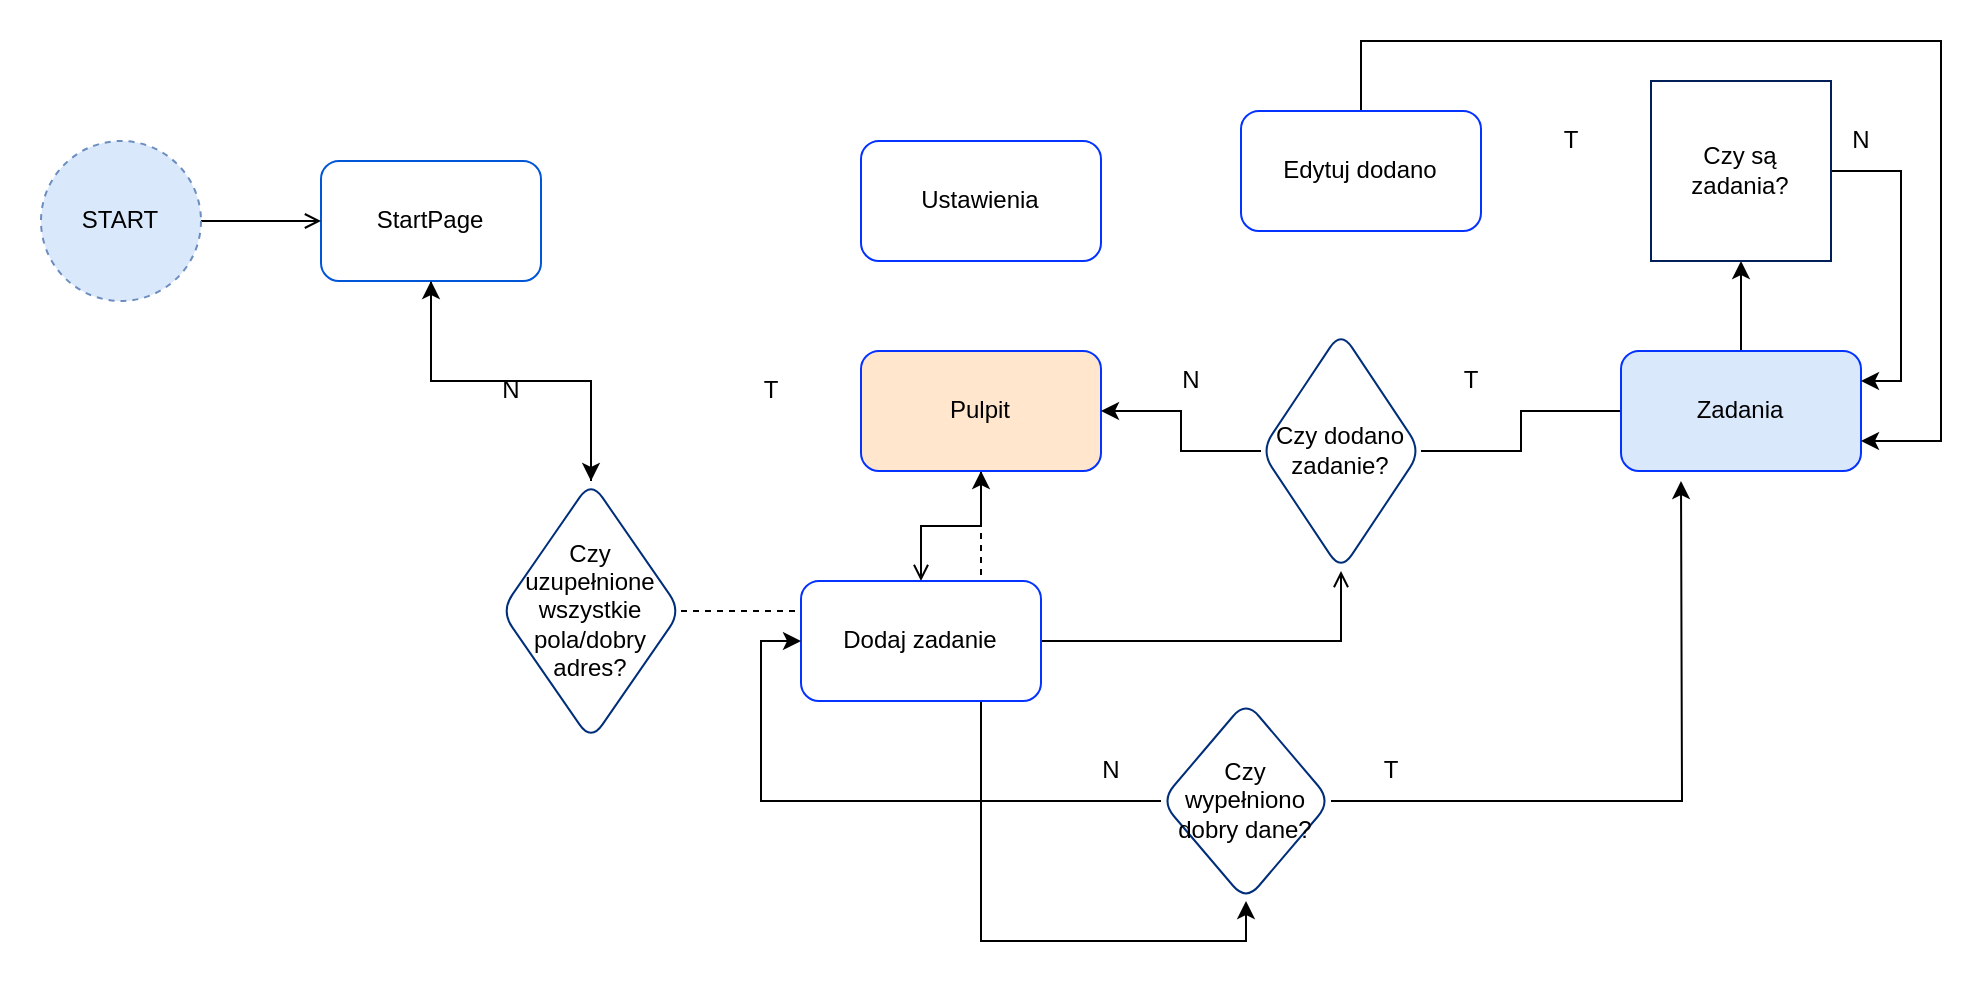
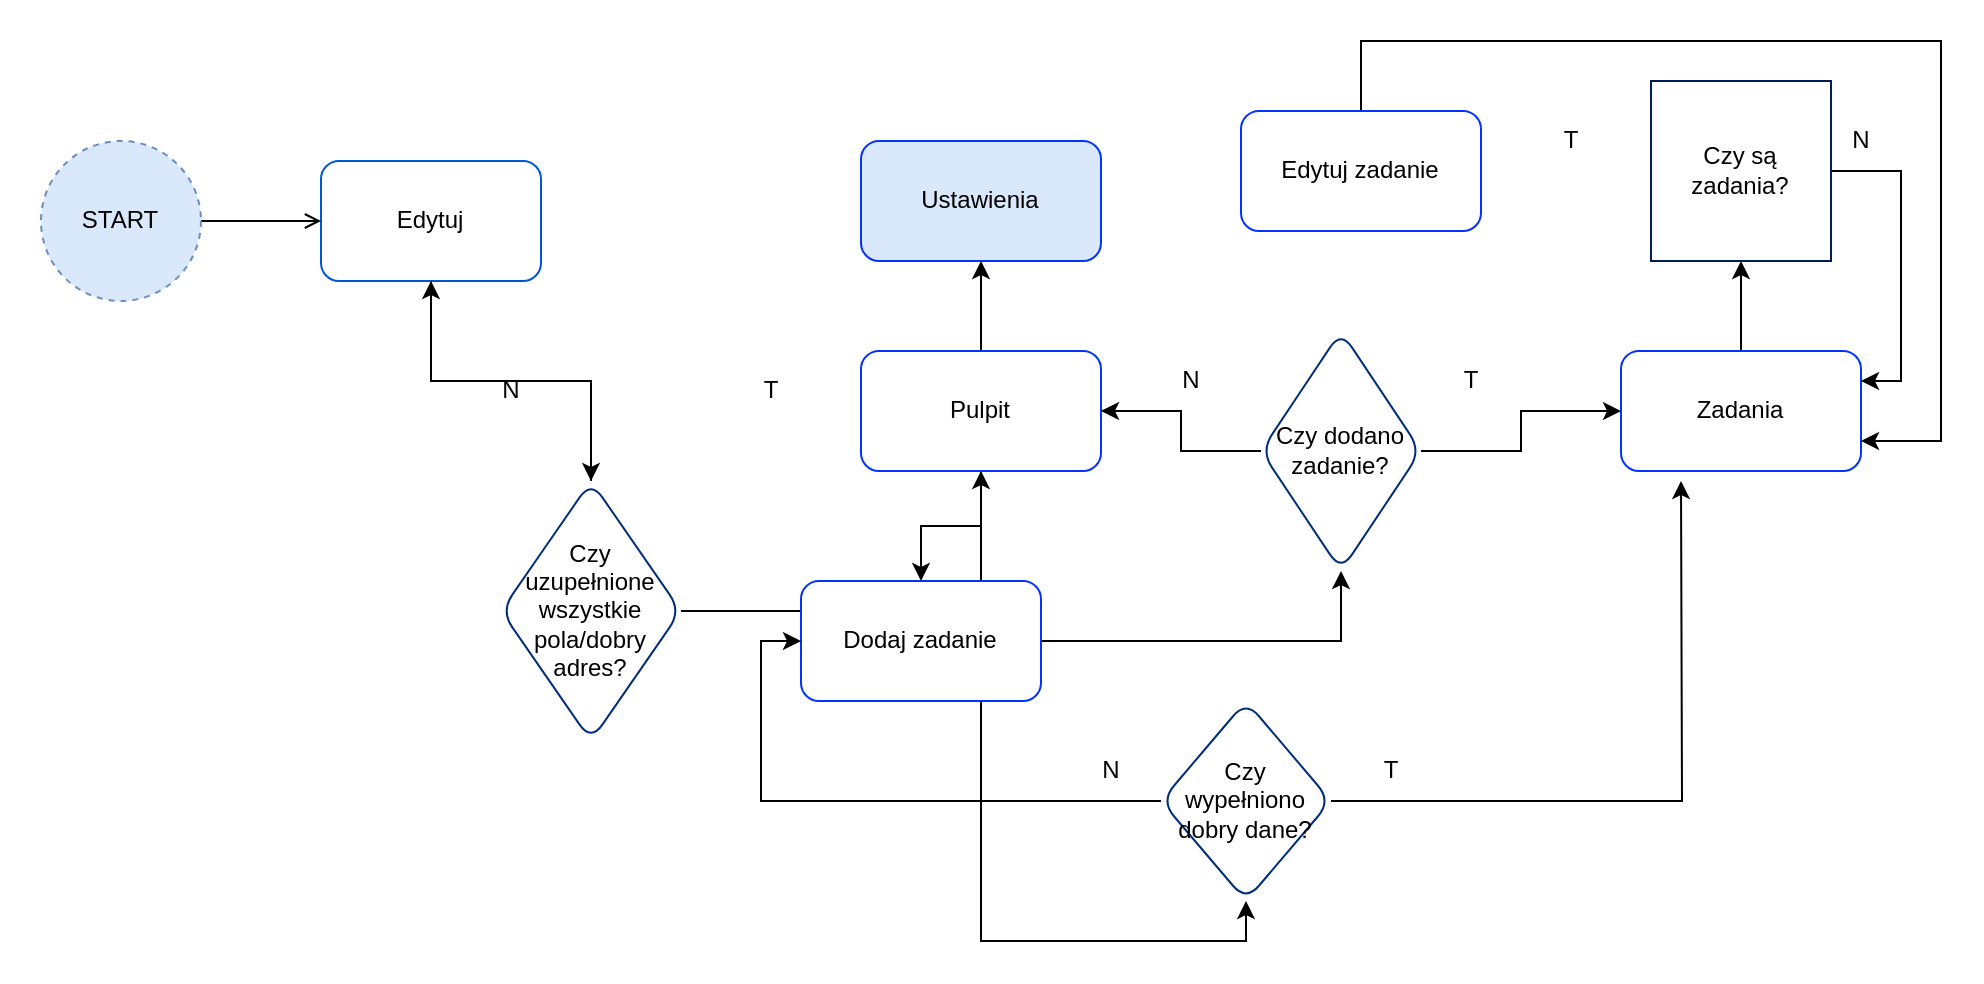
(1361, 171) -> (1361, 171)
(981, 201) -> (981, 201)
(431, 221) -> (431, 221)
none -> (981, 313)
(981, 411) -> (981, 411)
(1611, 411) -> (1606, 411)
(1741, 411) -> (1741, 411)
(921, 569) -> (921, 566)
(1341, 583) -> (1341, 586)
(742, 611) -> (742, 611)
